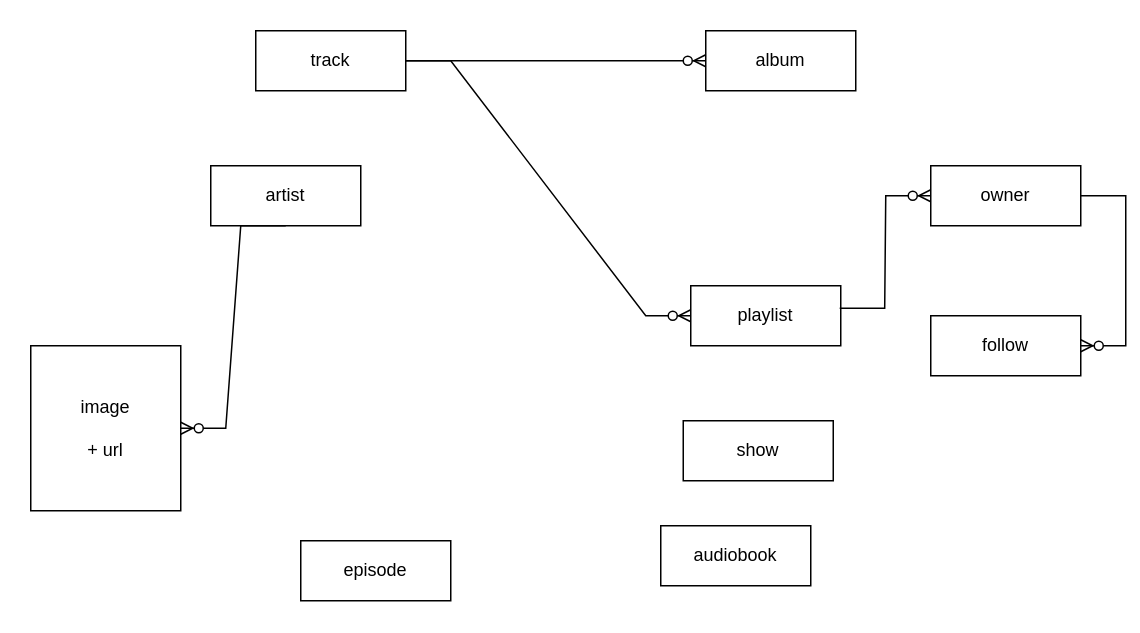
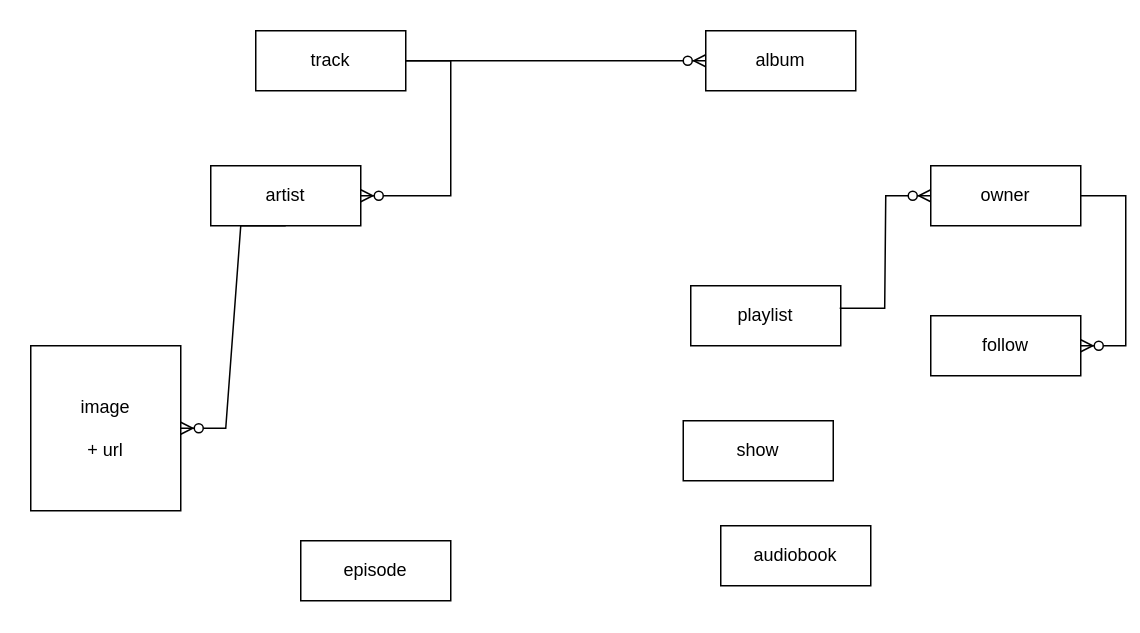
(563, 207) -> (451, 174)
(736, 556) -> (796, 556)
